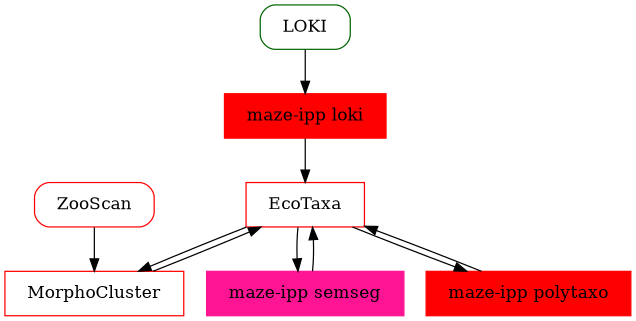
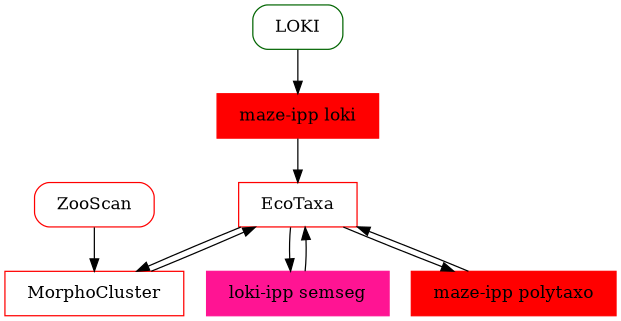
(305, 294) -> (298, 294)
